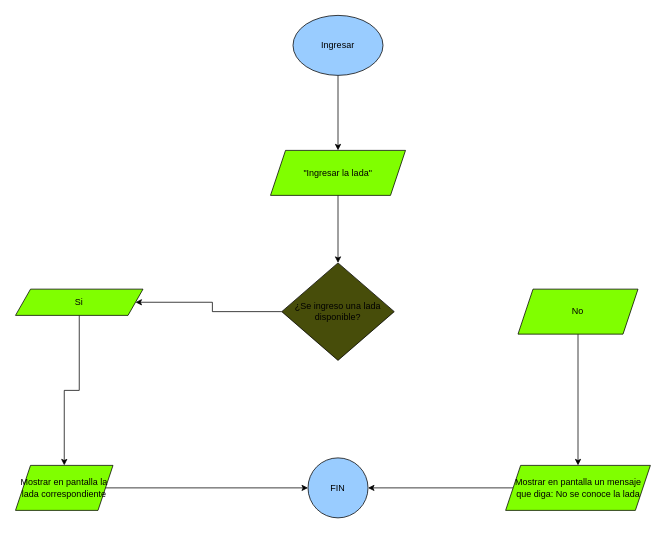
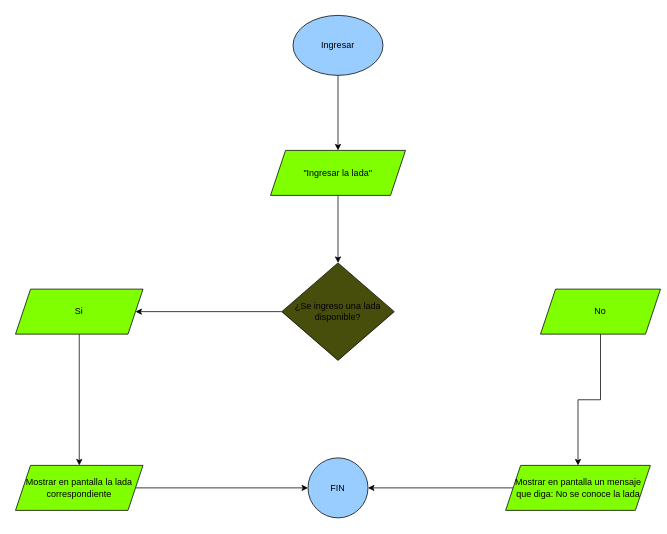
(79, 302) -> (79, 312)
(578, 312) -> (600, 312)
(64, 488) -> (79, 488)
